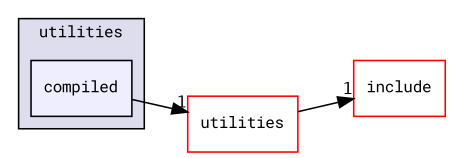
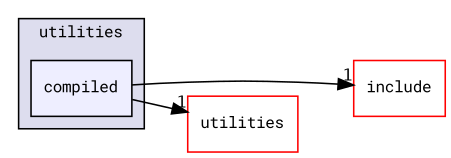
(318, 107) -> (235, 81)
